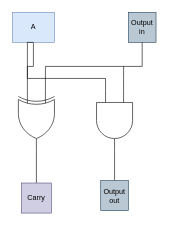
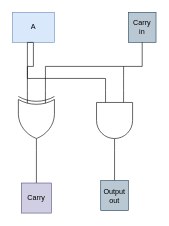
(142, 27) -> (142, 27)
